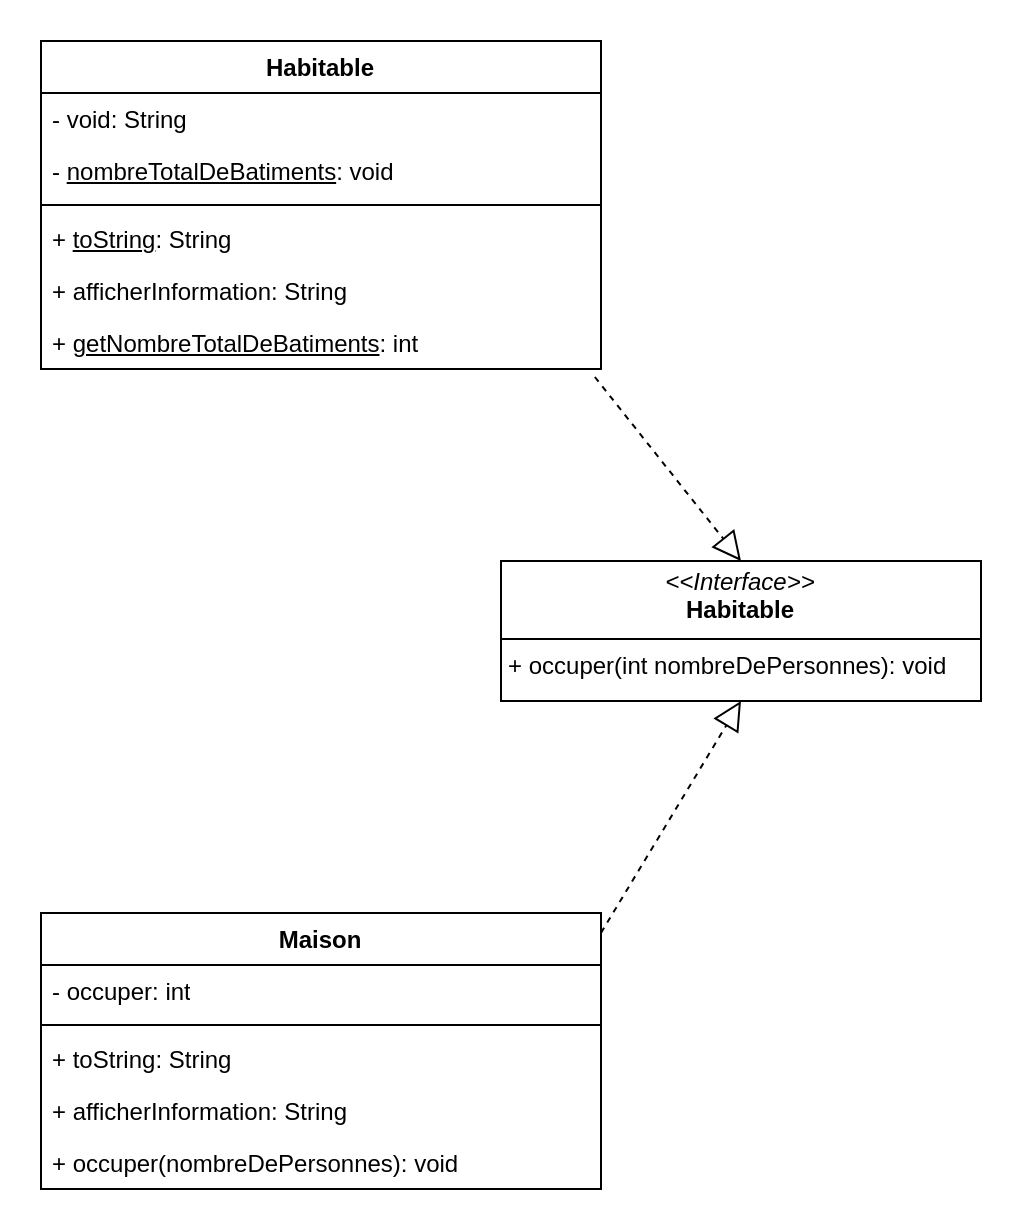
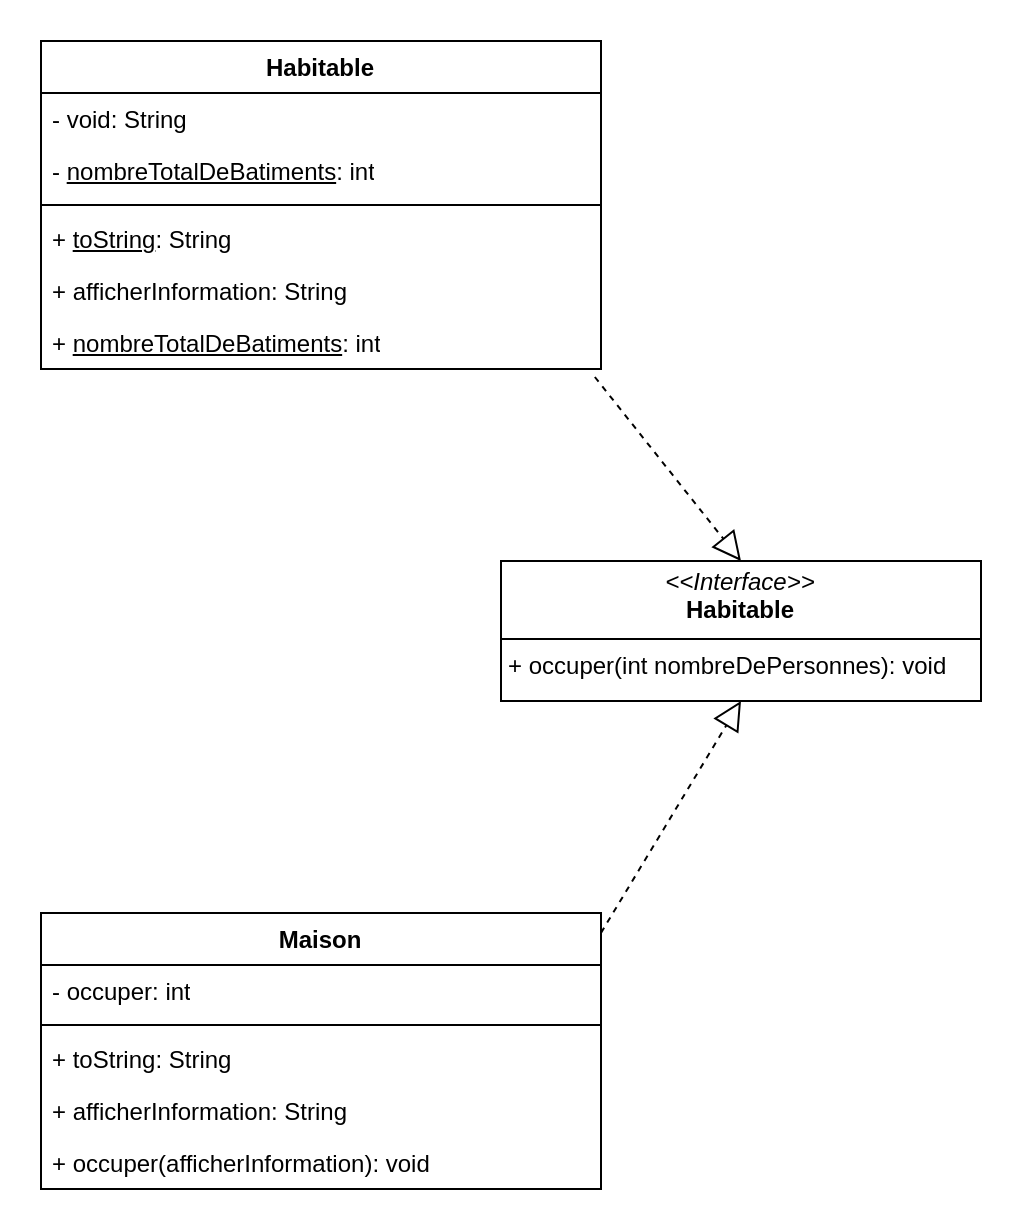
(236, 173) -> (229, 173)
(249, 345) -> (229, 345)
(269, 1165) -> (276, 1165)
